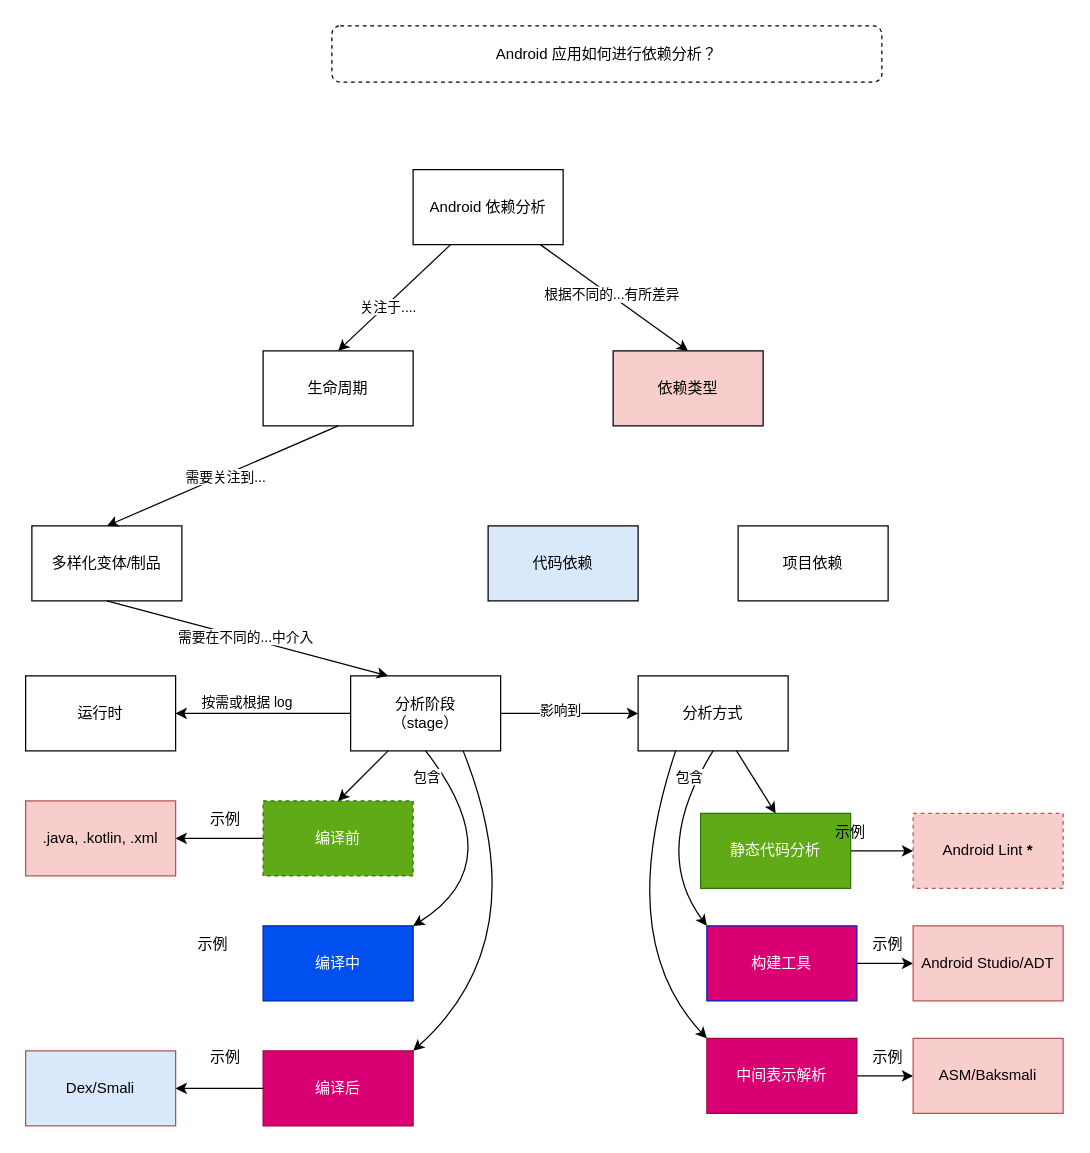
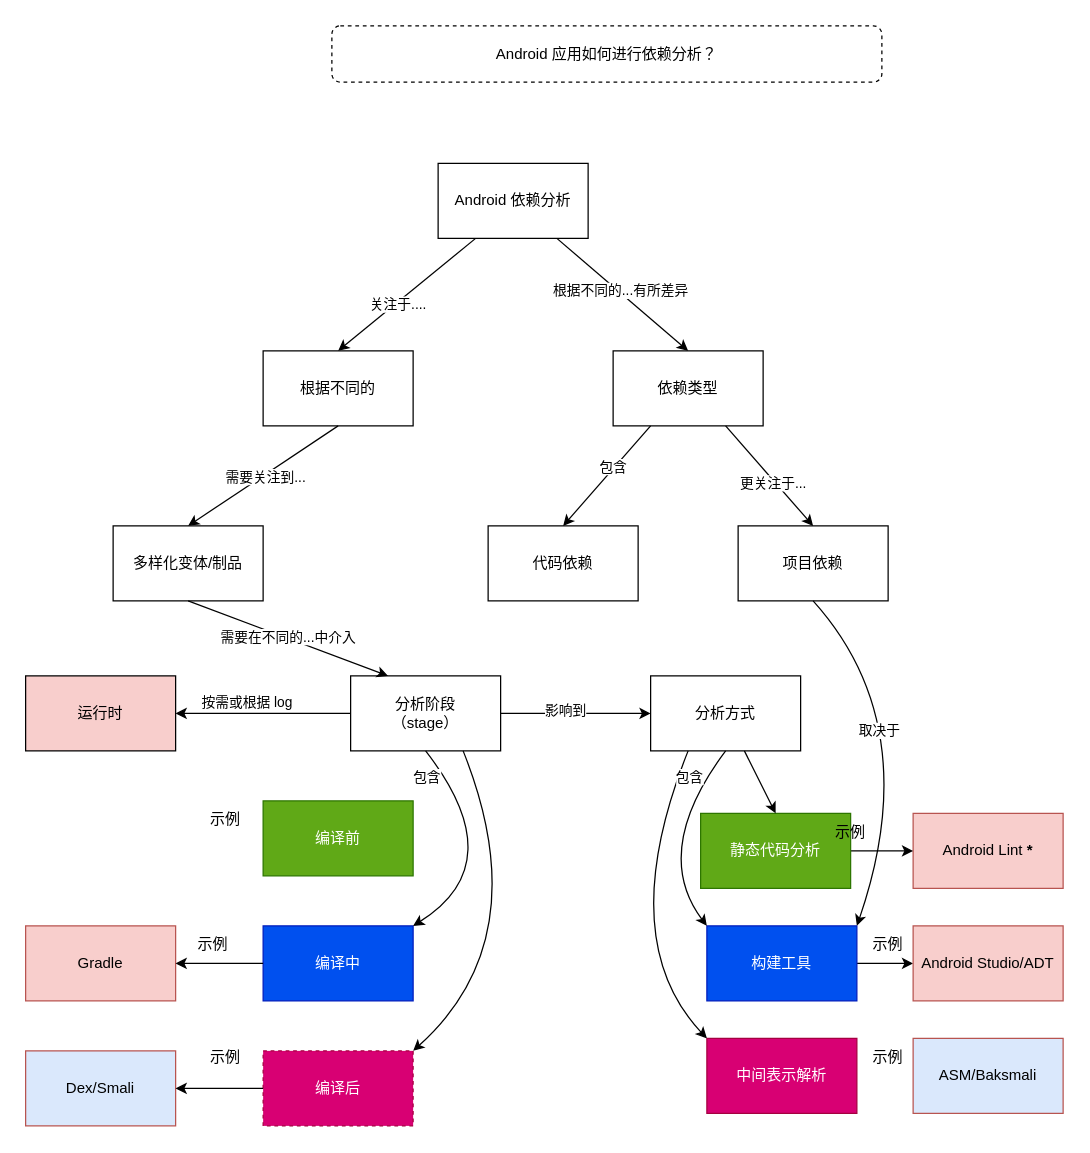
(488, 207) -> (513, 201)
(338, 388) -> (338, 388)
(688, 388) -> (688, 388)
none -> (609, 473)
none -> (767, 473)
(107, 563) -> (188, 563)
(563, 563) -> (563, 563)
(101, 713) -> (101, 713)
(713, 713) -> (726, 713)
none -> (882, 752)
(366, 773) -> none
(101, 838) -> none
(223, 838) -> none
(338, 838) -> (338, 838)
(988, 851) -> (988, 851)
none -> (101, 963)
none -> (223, 963)
(782, 963) -> (782, 963)
(882, 1076) -> none
(988, 1076) -> (988, 1076)
(338, 1088) -> (338, 1088)
